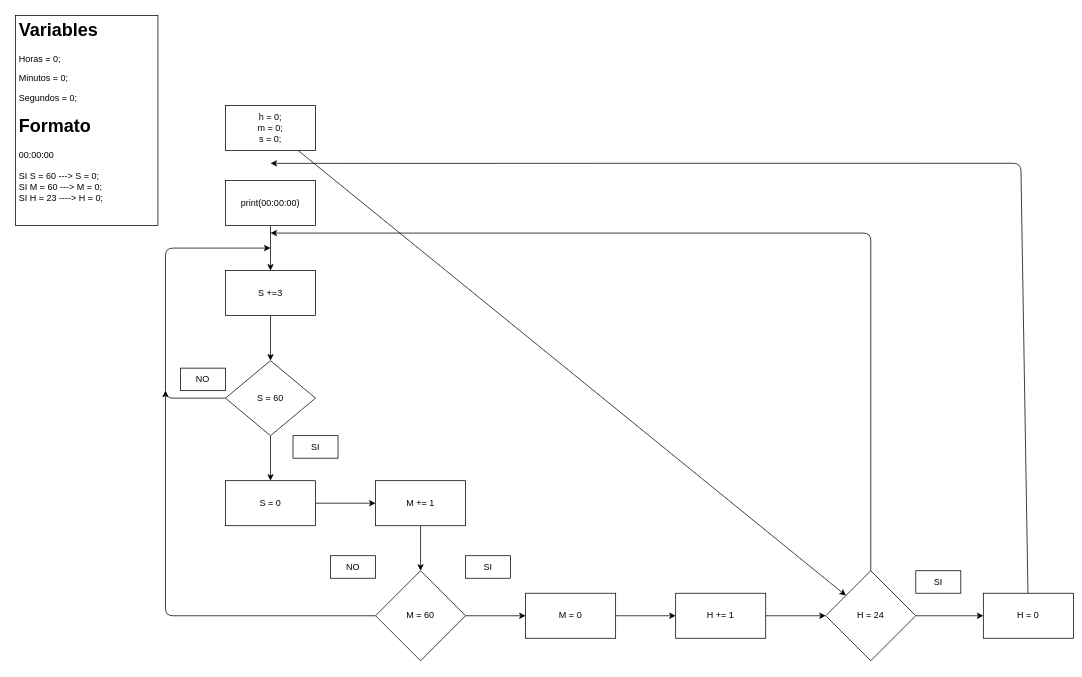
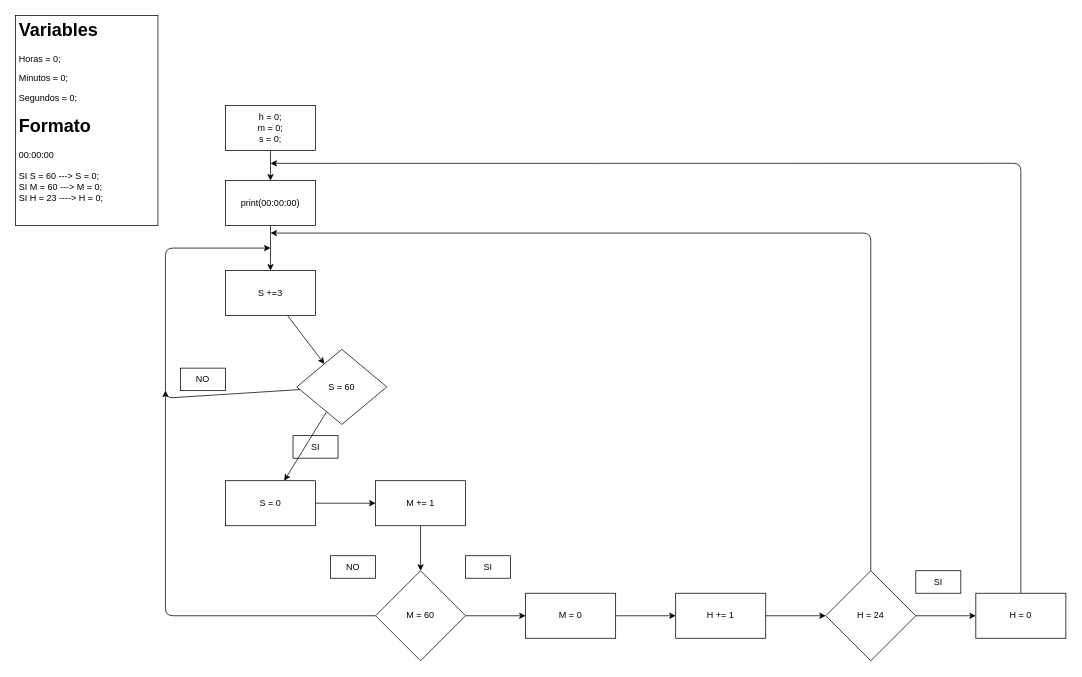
(570, 371) -> (270, 162)
(270, 398) -> (342, 387)
(1028, 615) -> (1020, 615)
